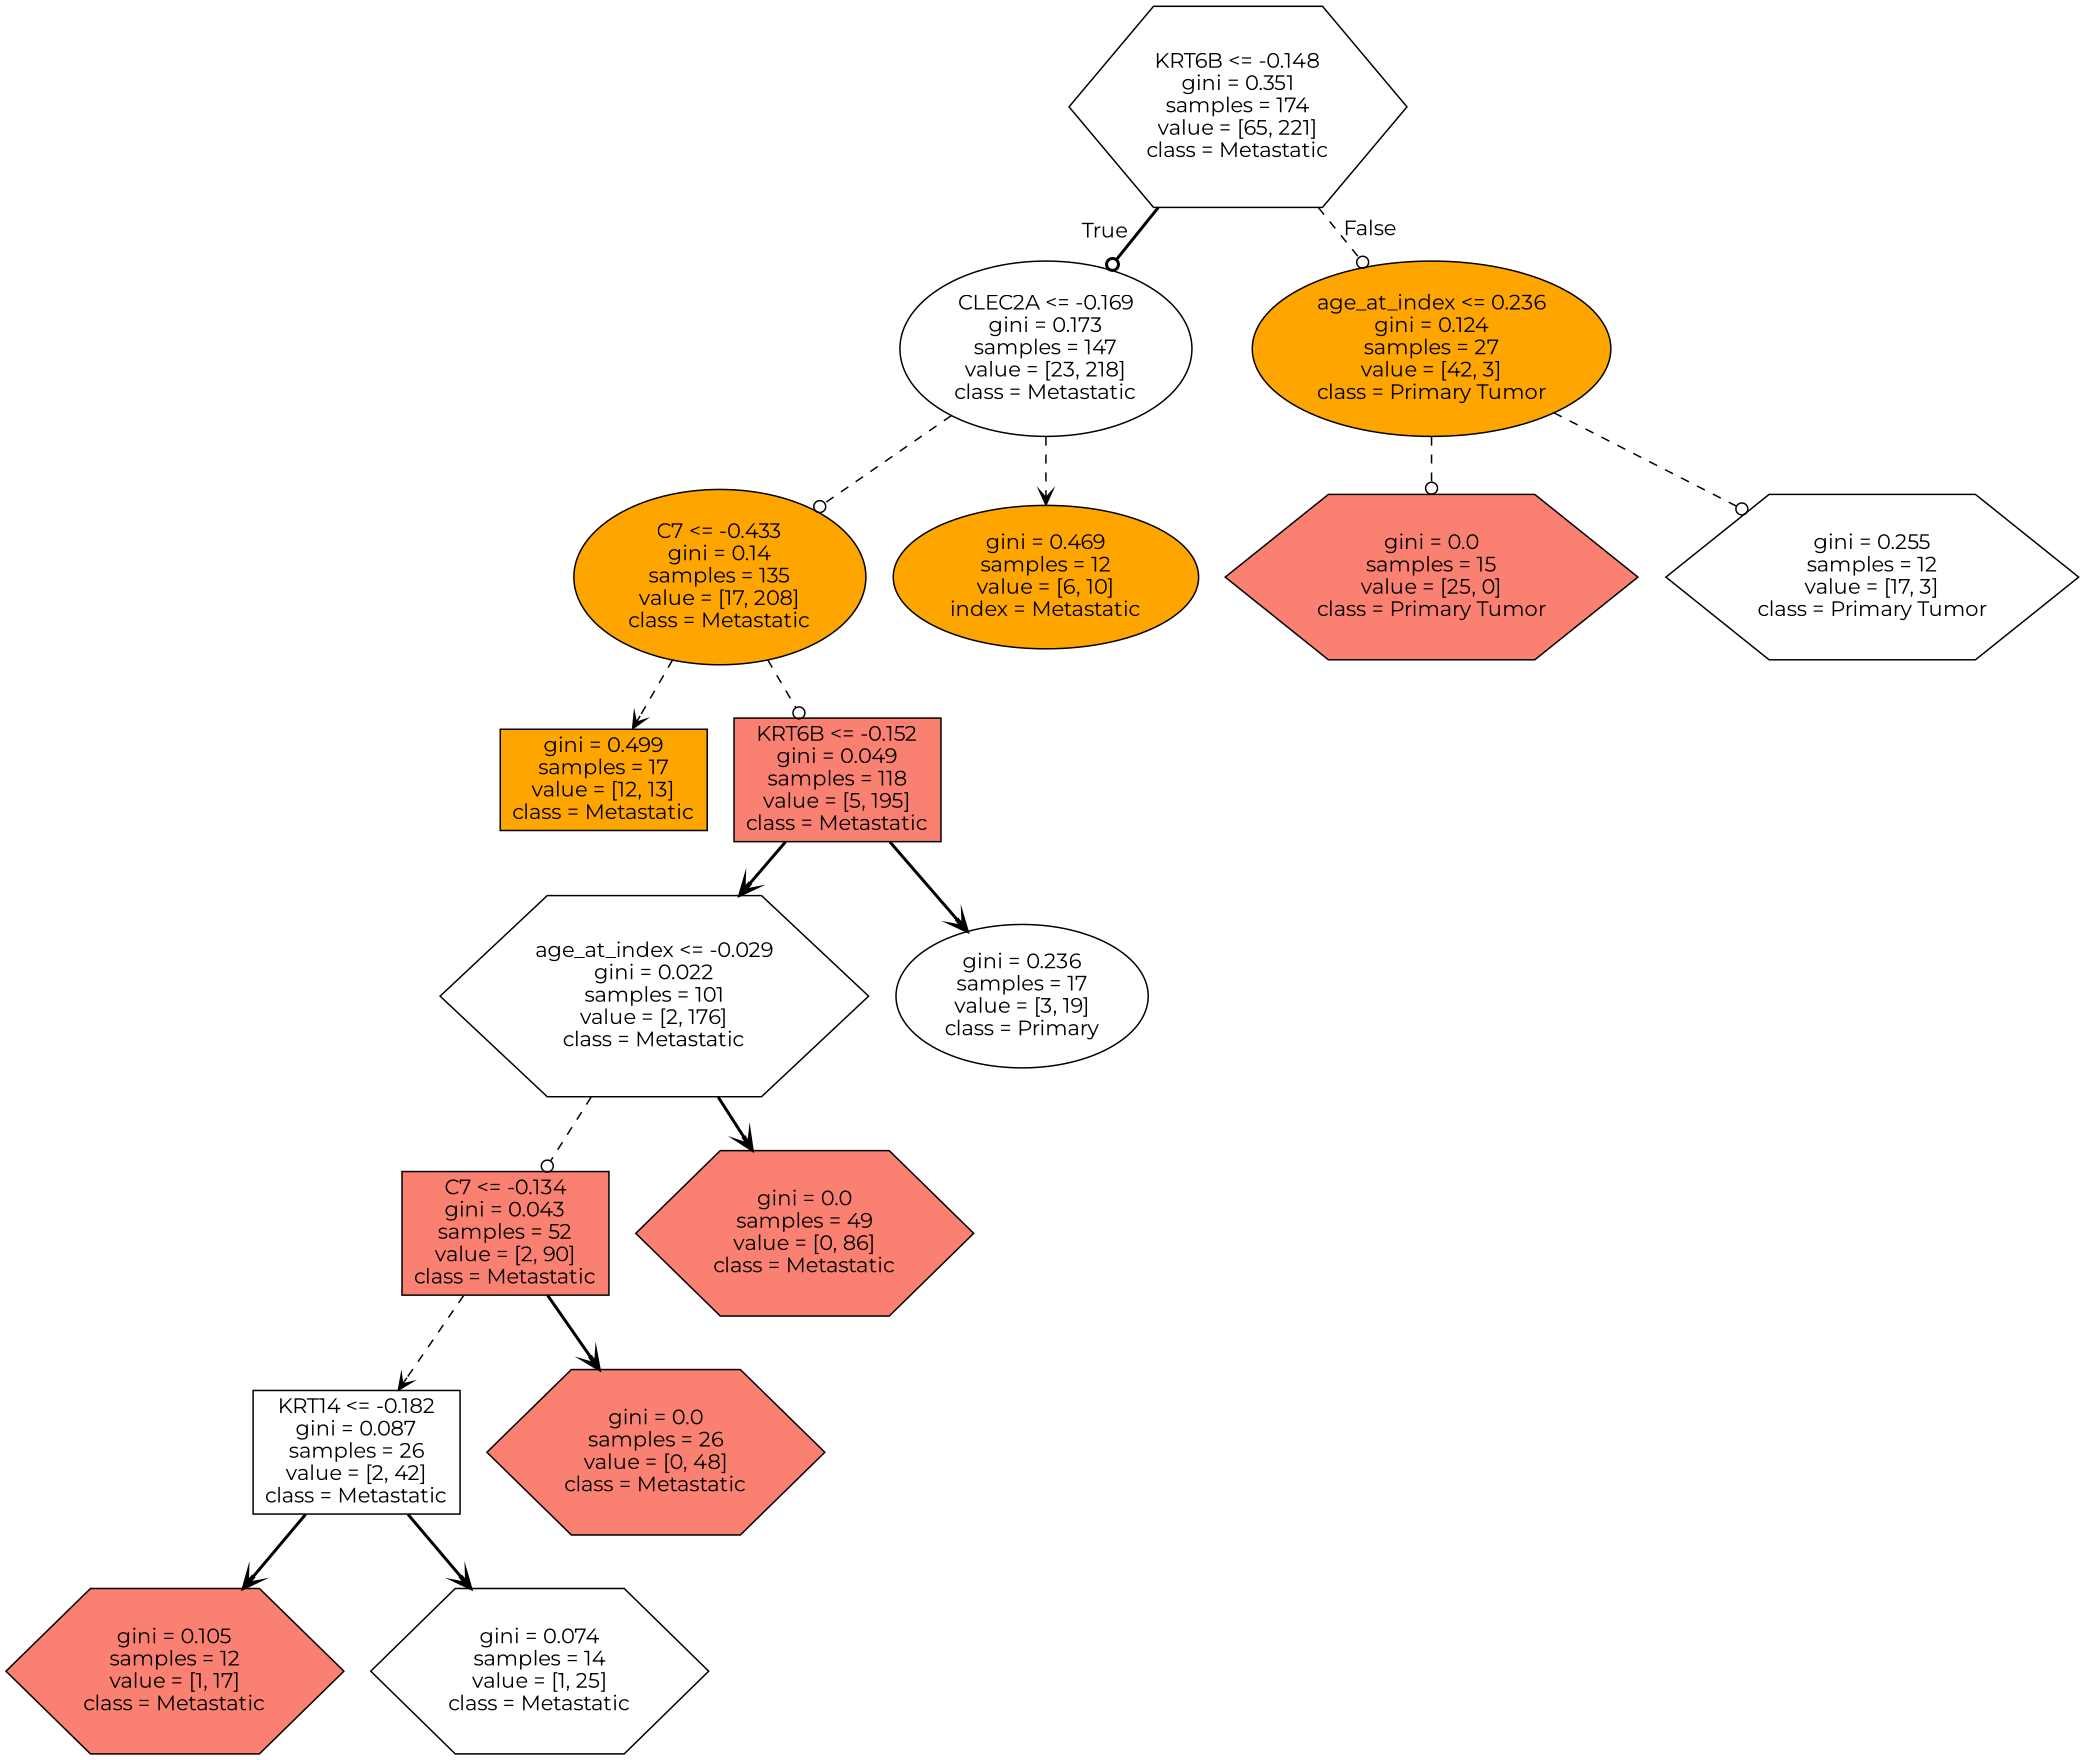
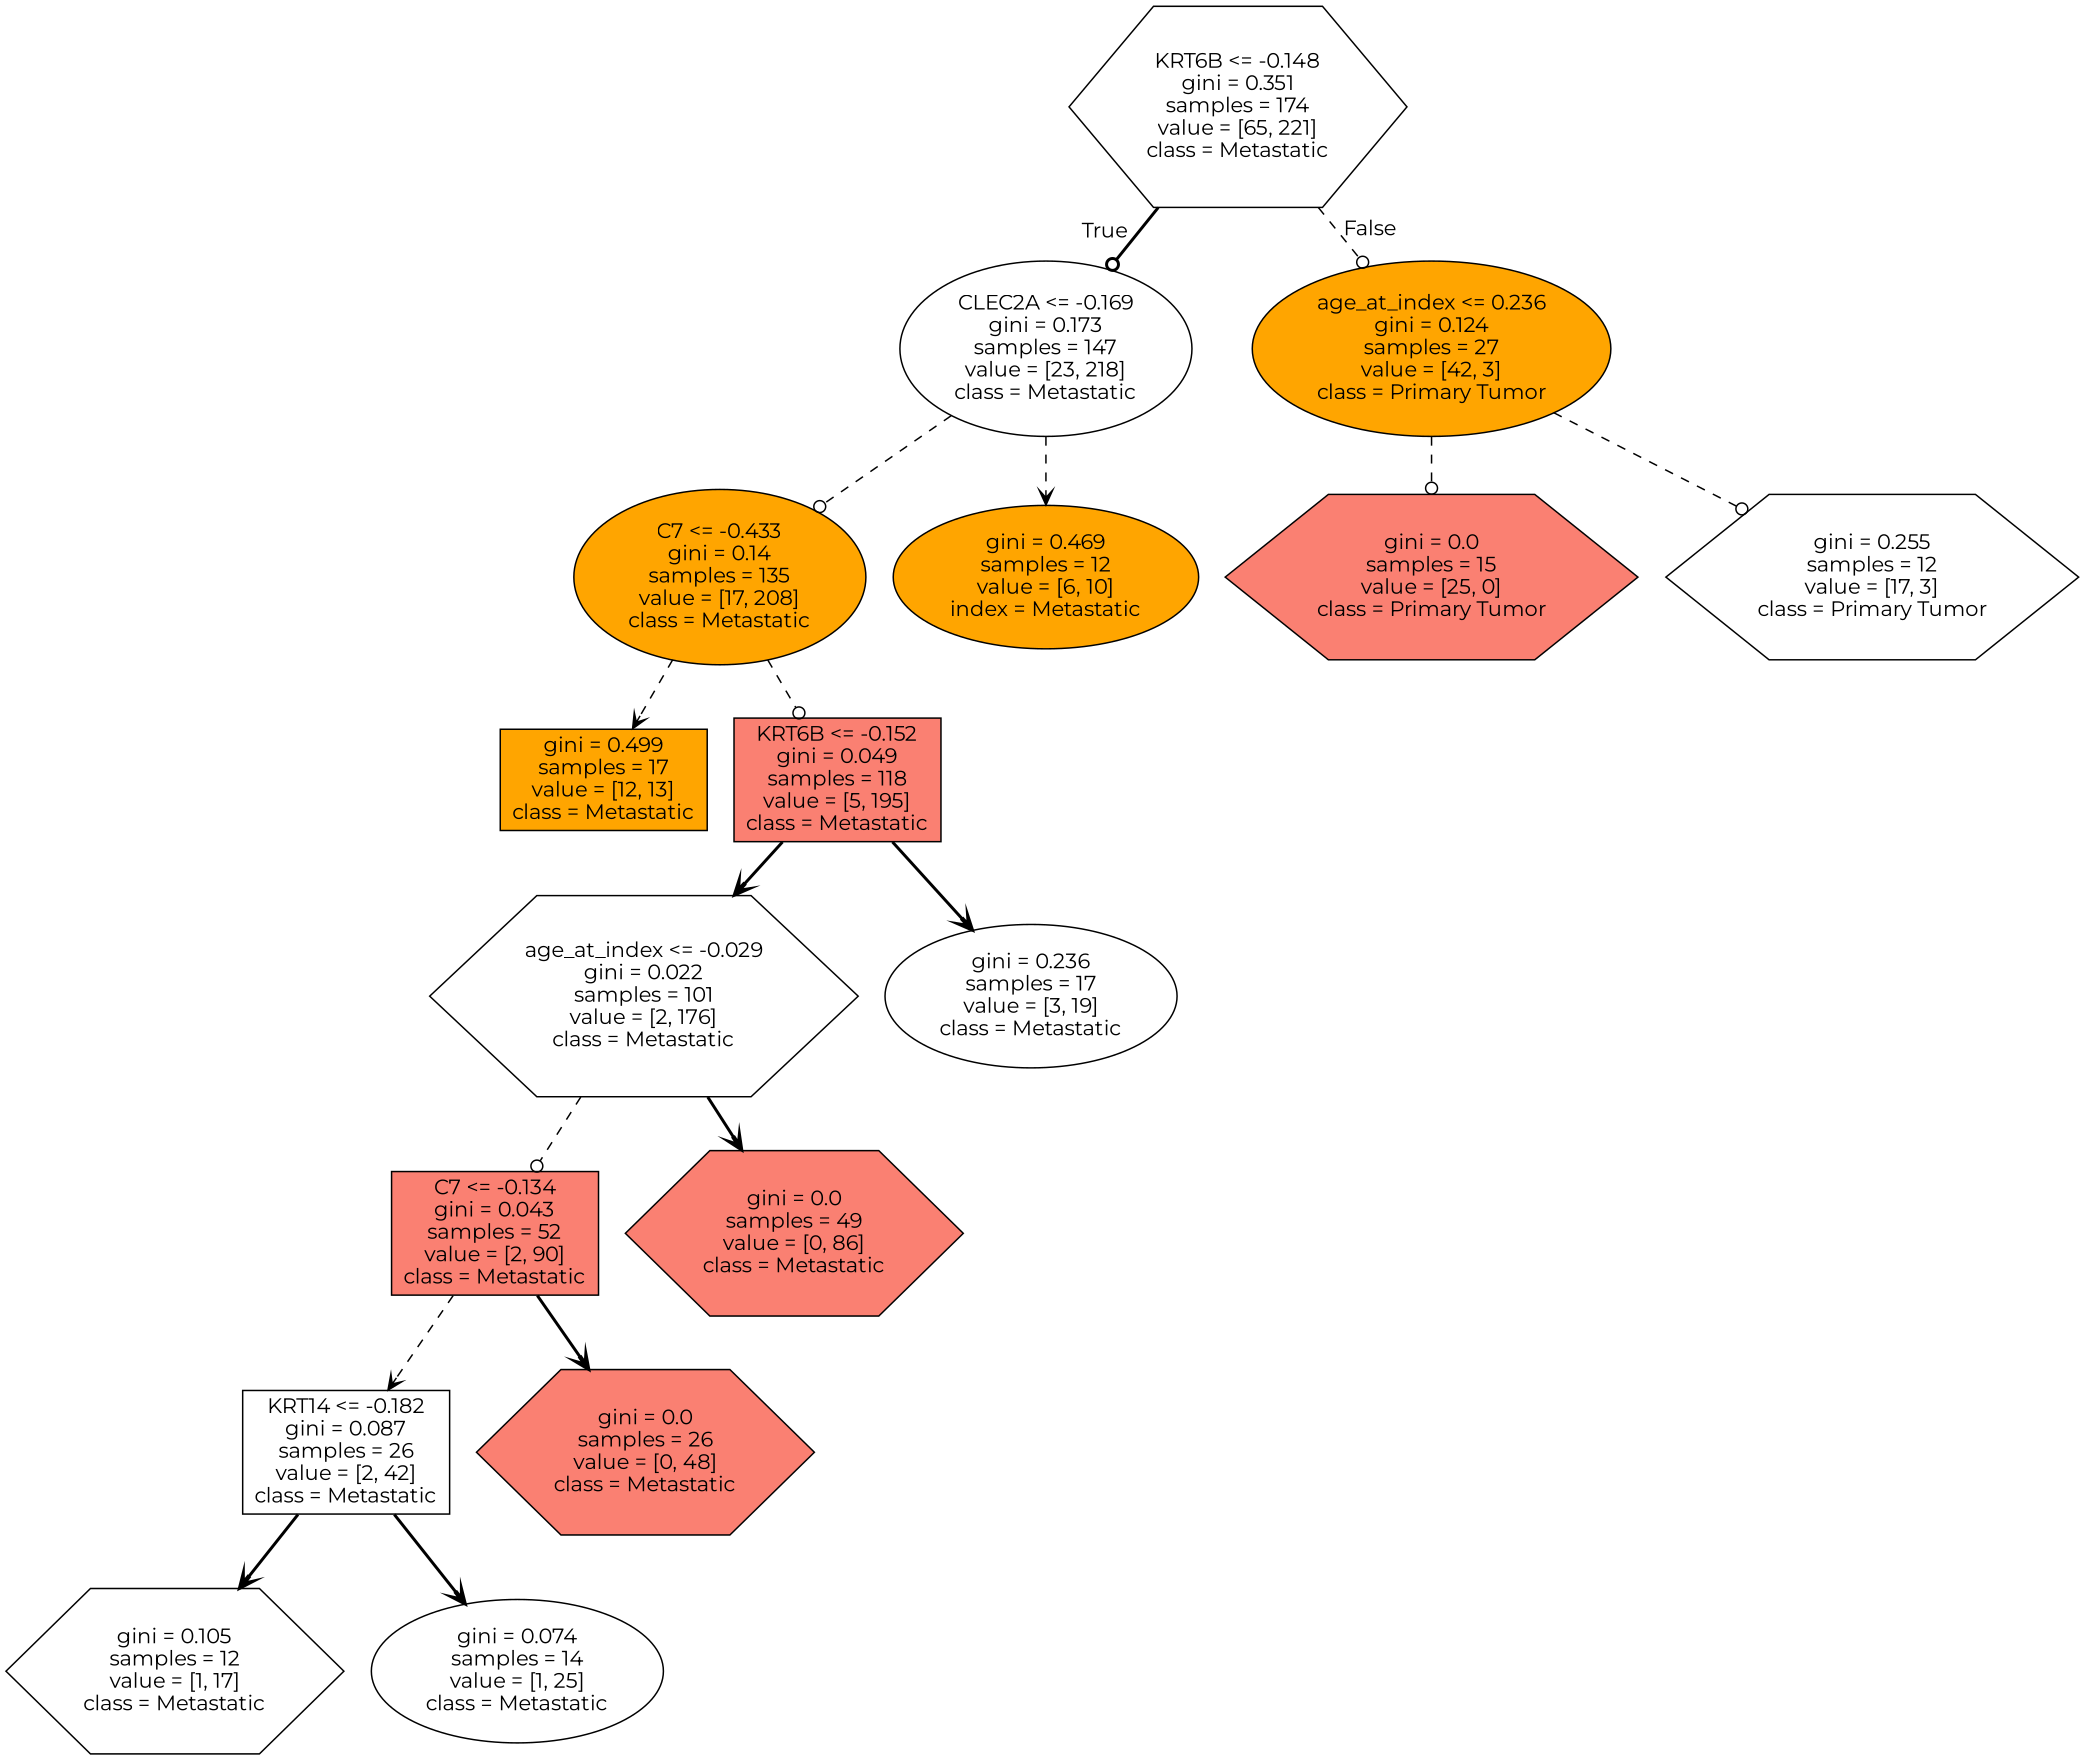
(1022, 996) -> (1031, 996)
(175, 1671) -> (175, 1671)
(540, 1671) -> (517, 1671)
